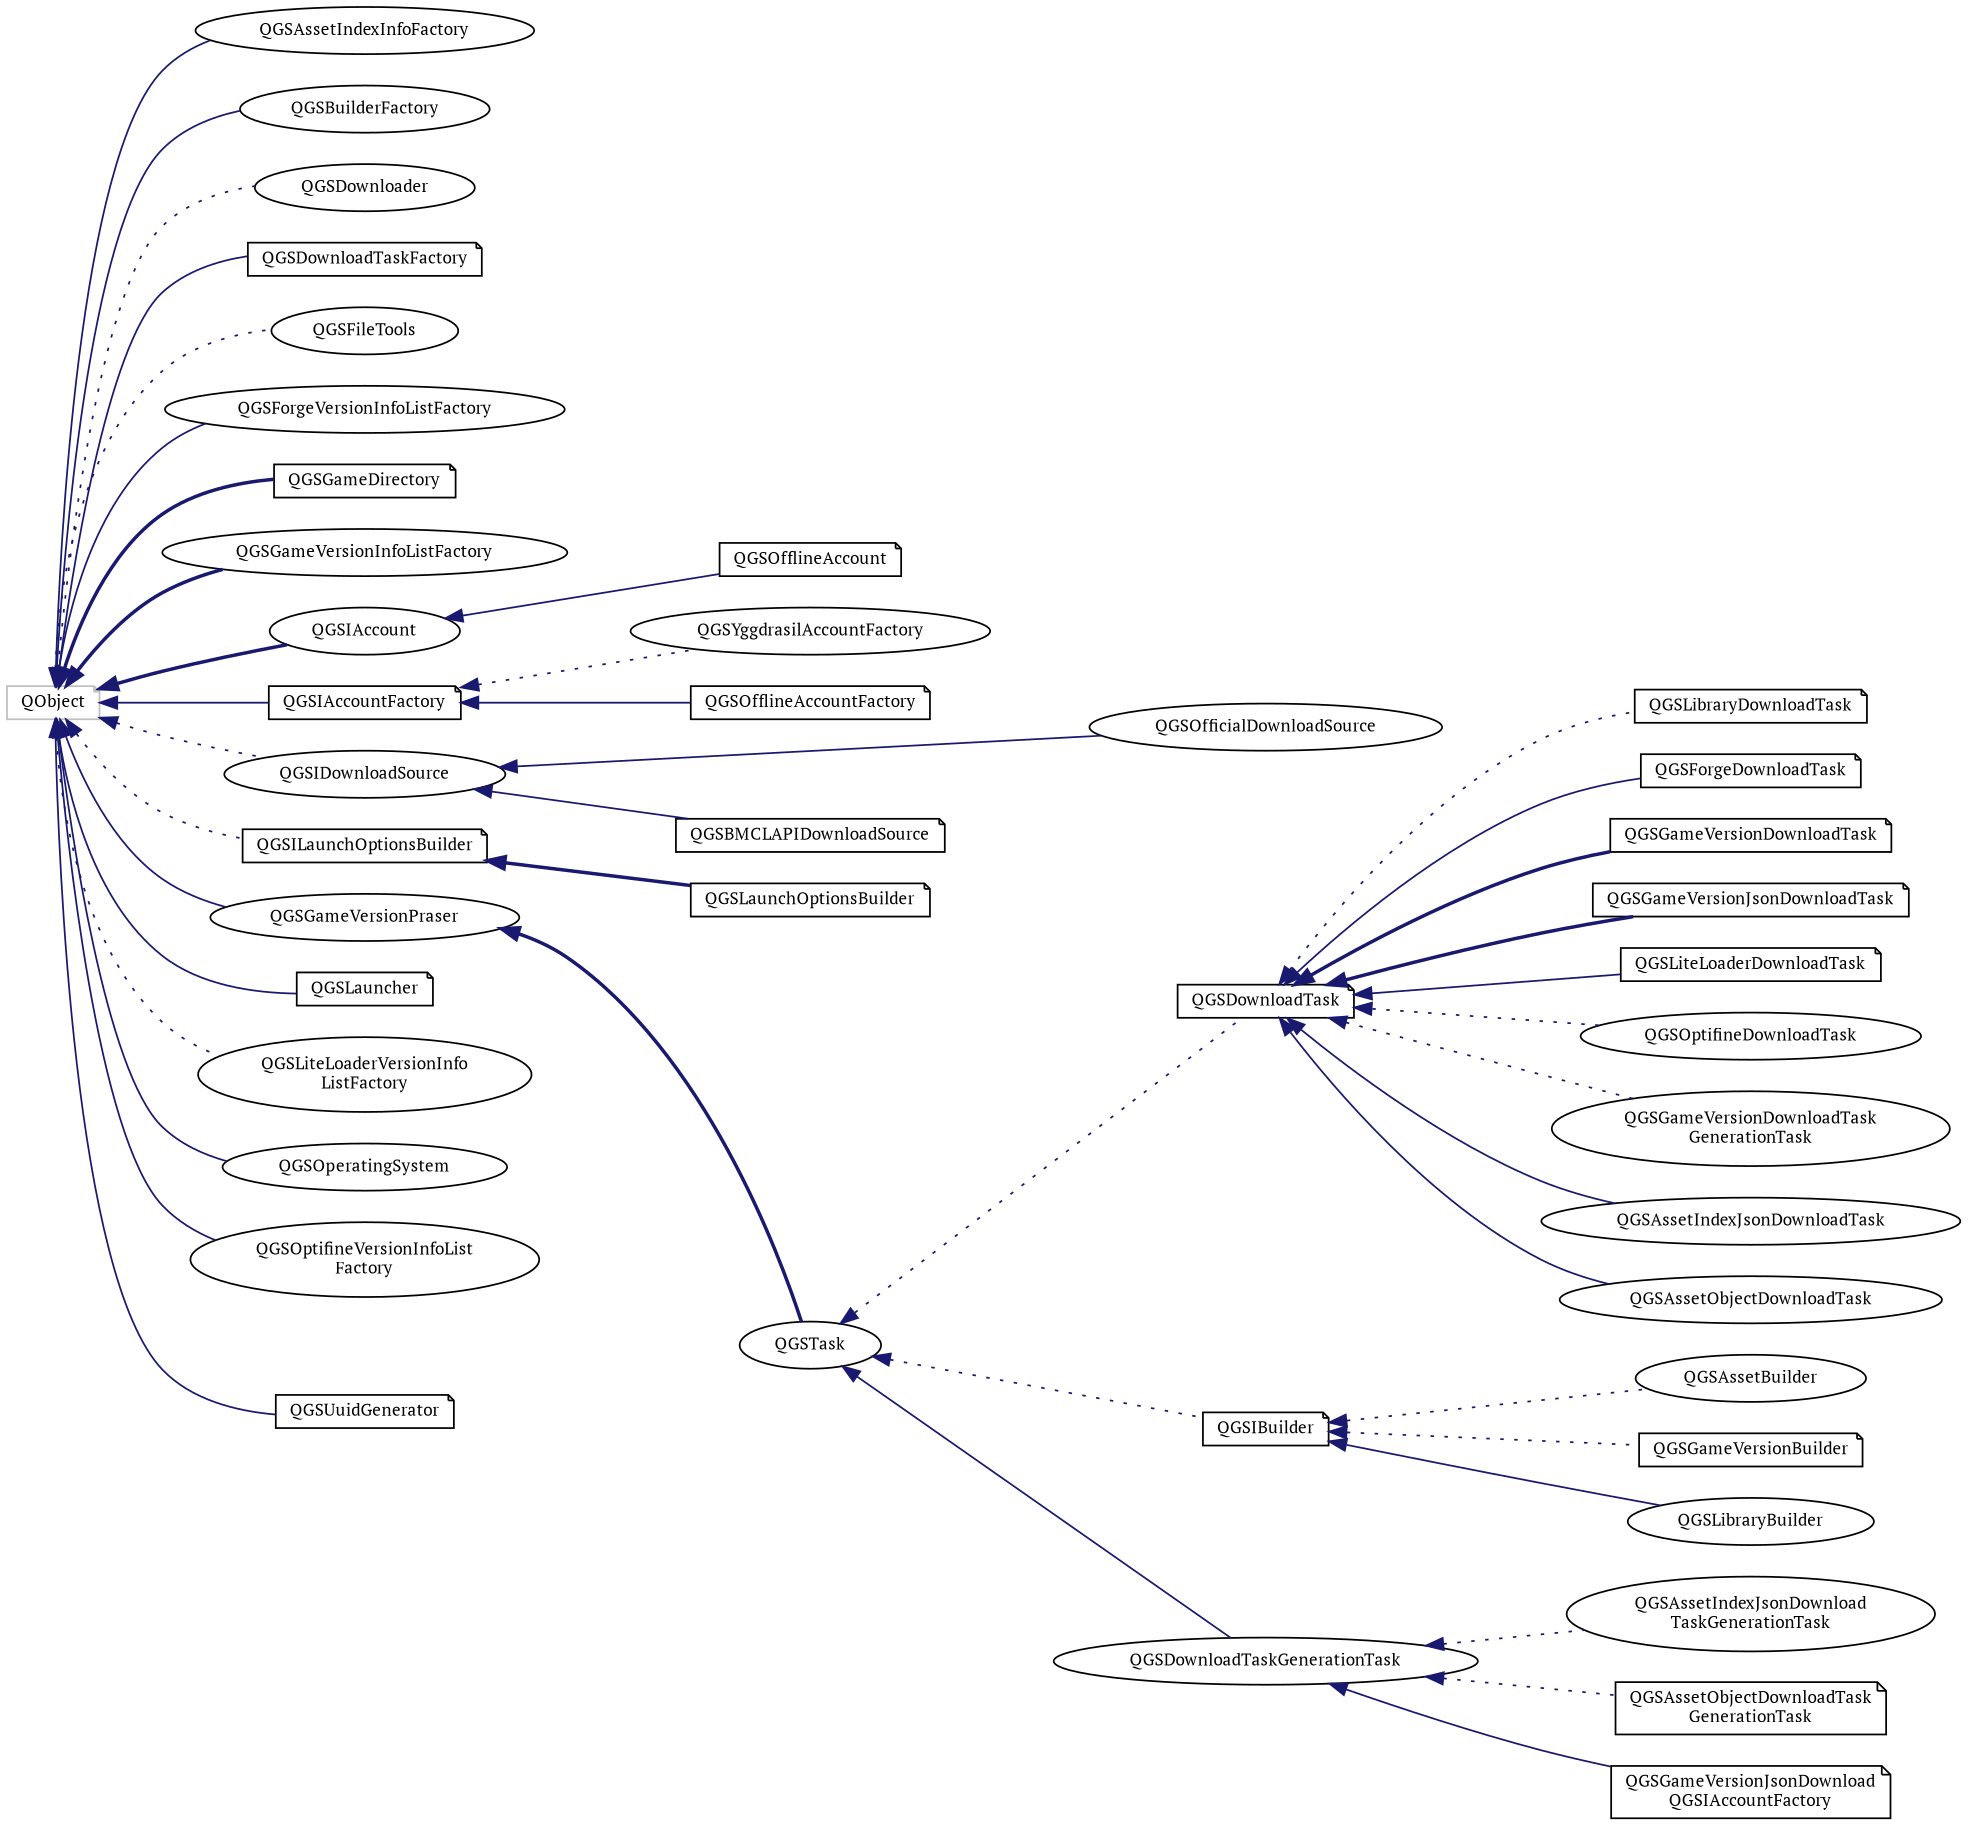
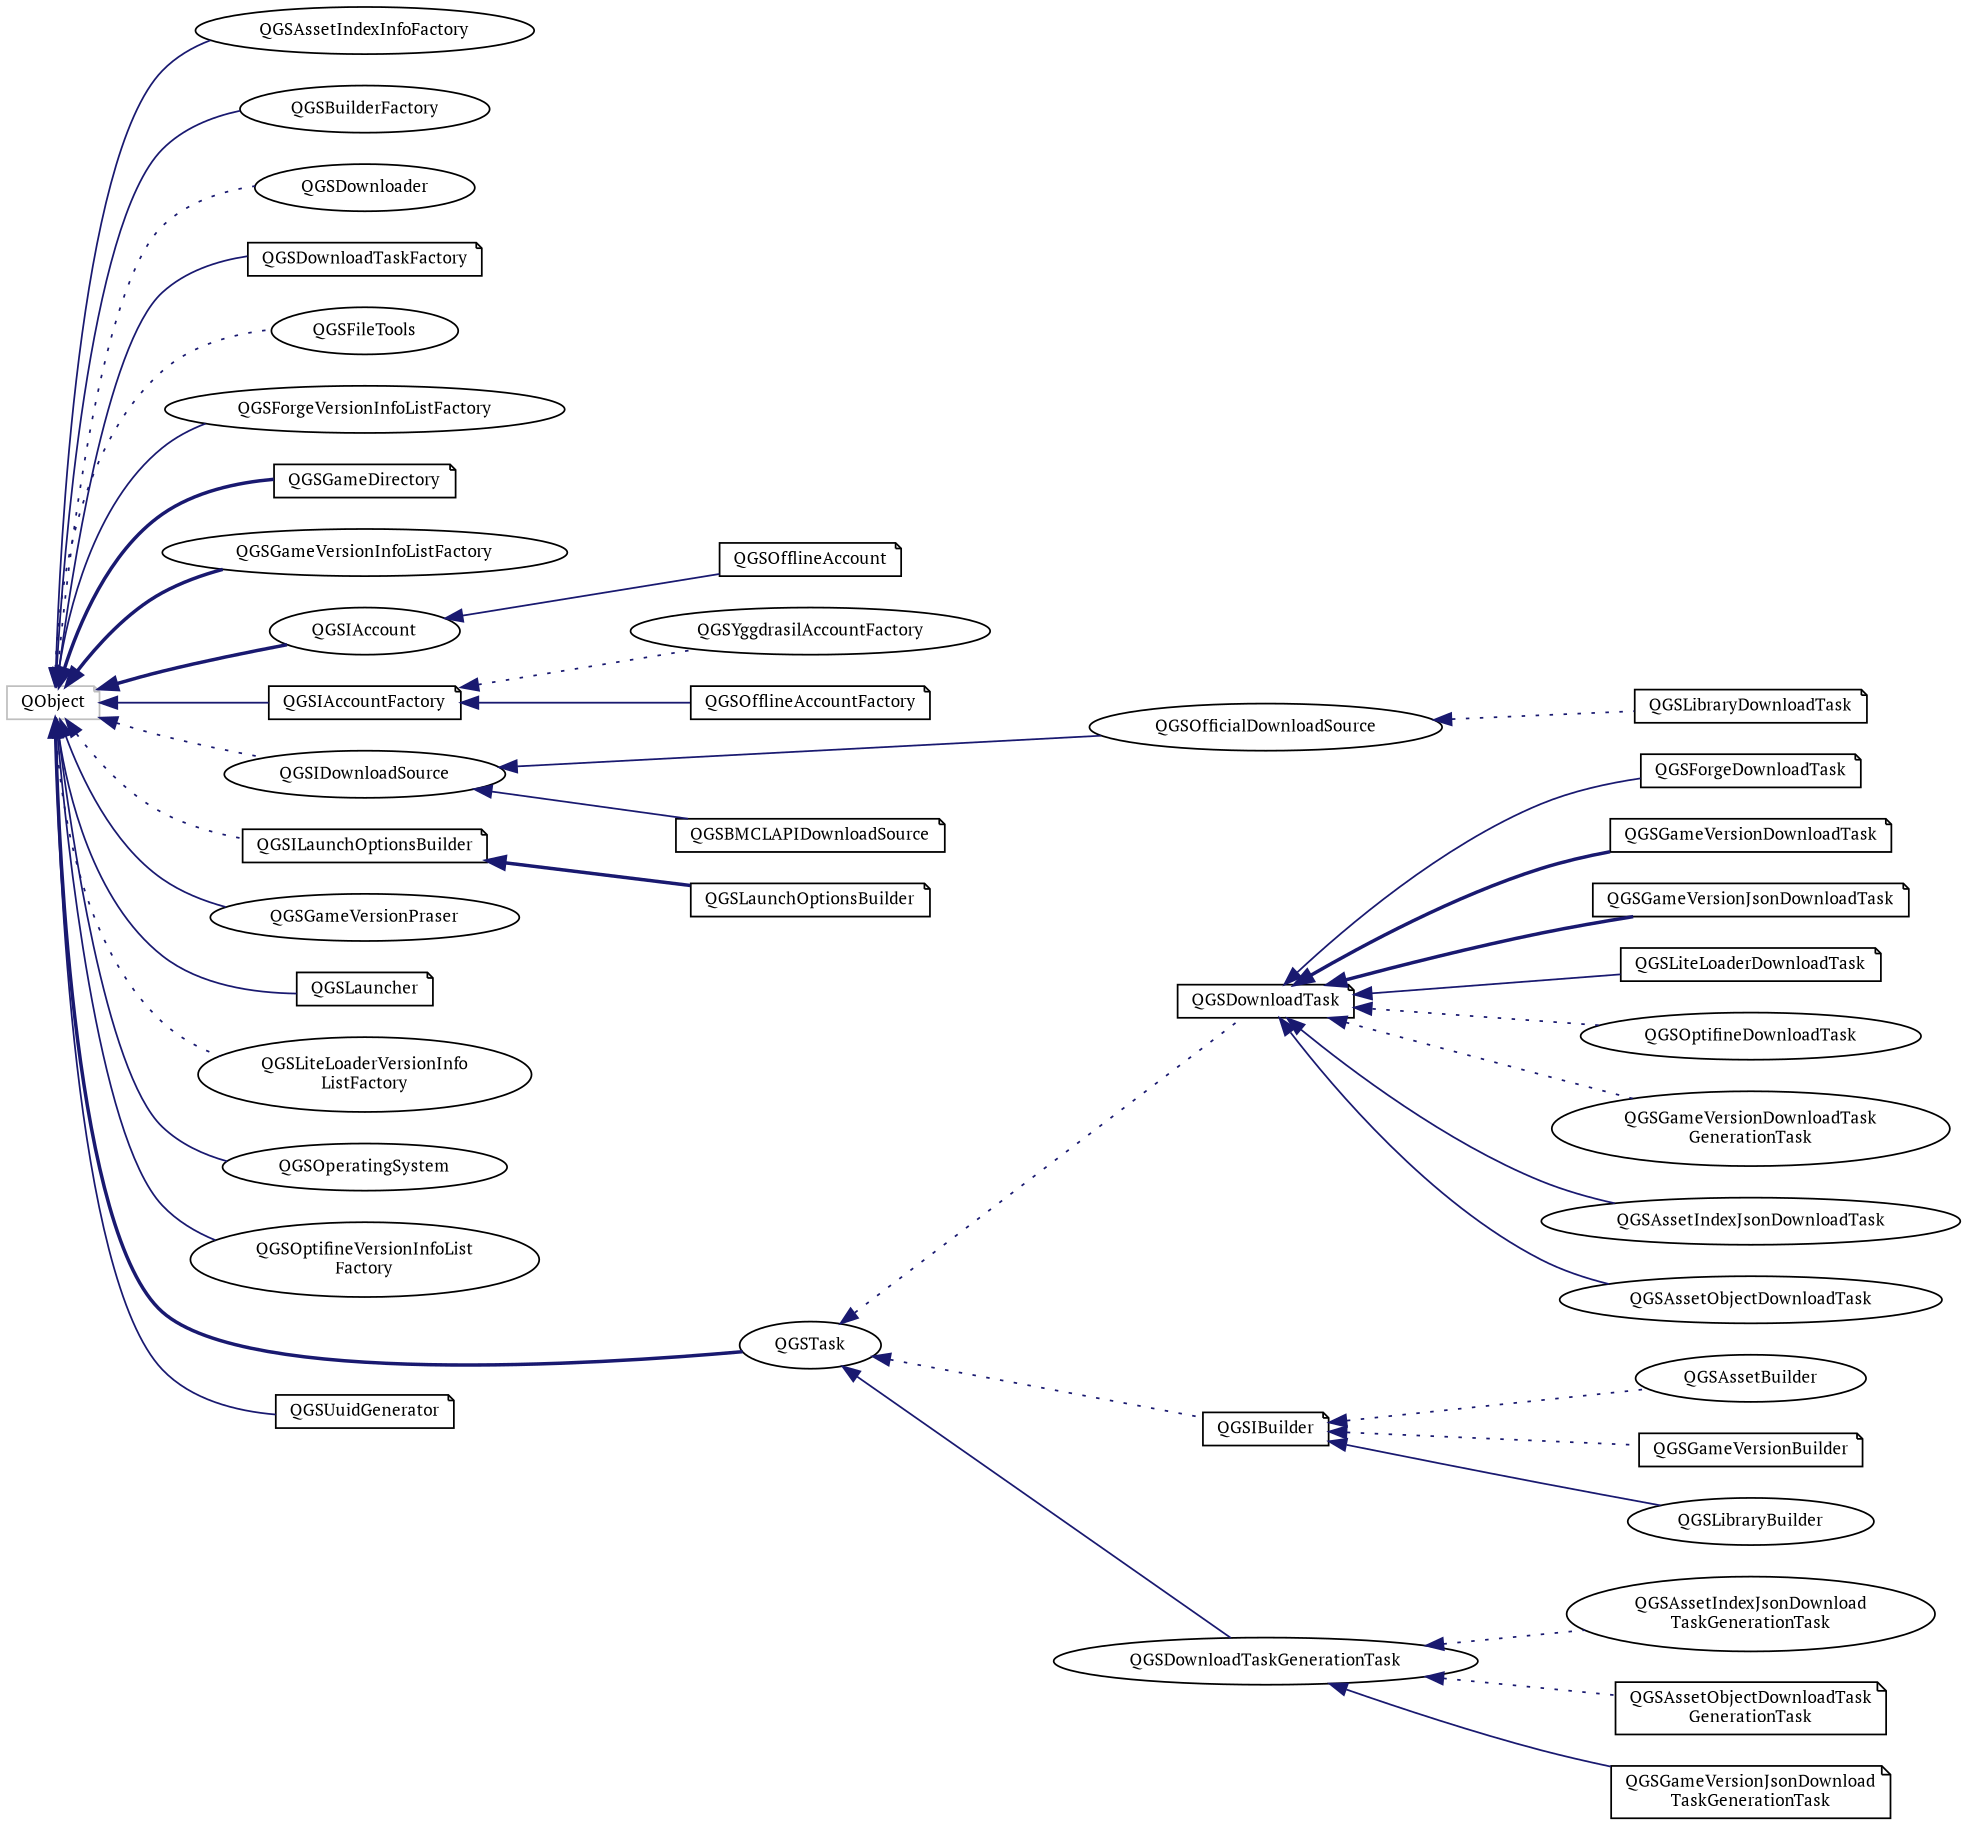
(1439, 808) -> (1543, 715)
(697, 1098) -> (161, 1311)
(1751, 1792) -> (1751, 1792)
